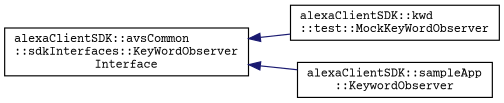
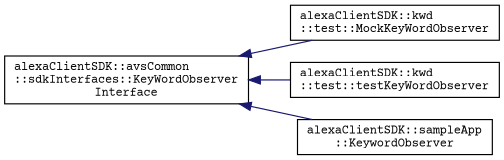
none -> (395, 80)
